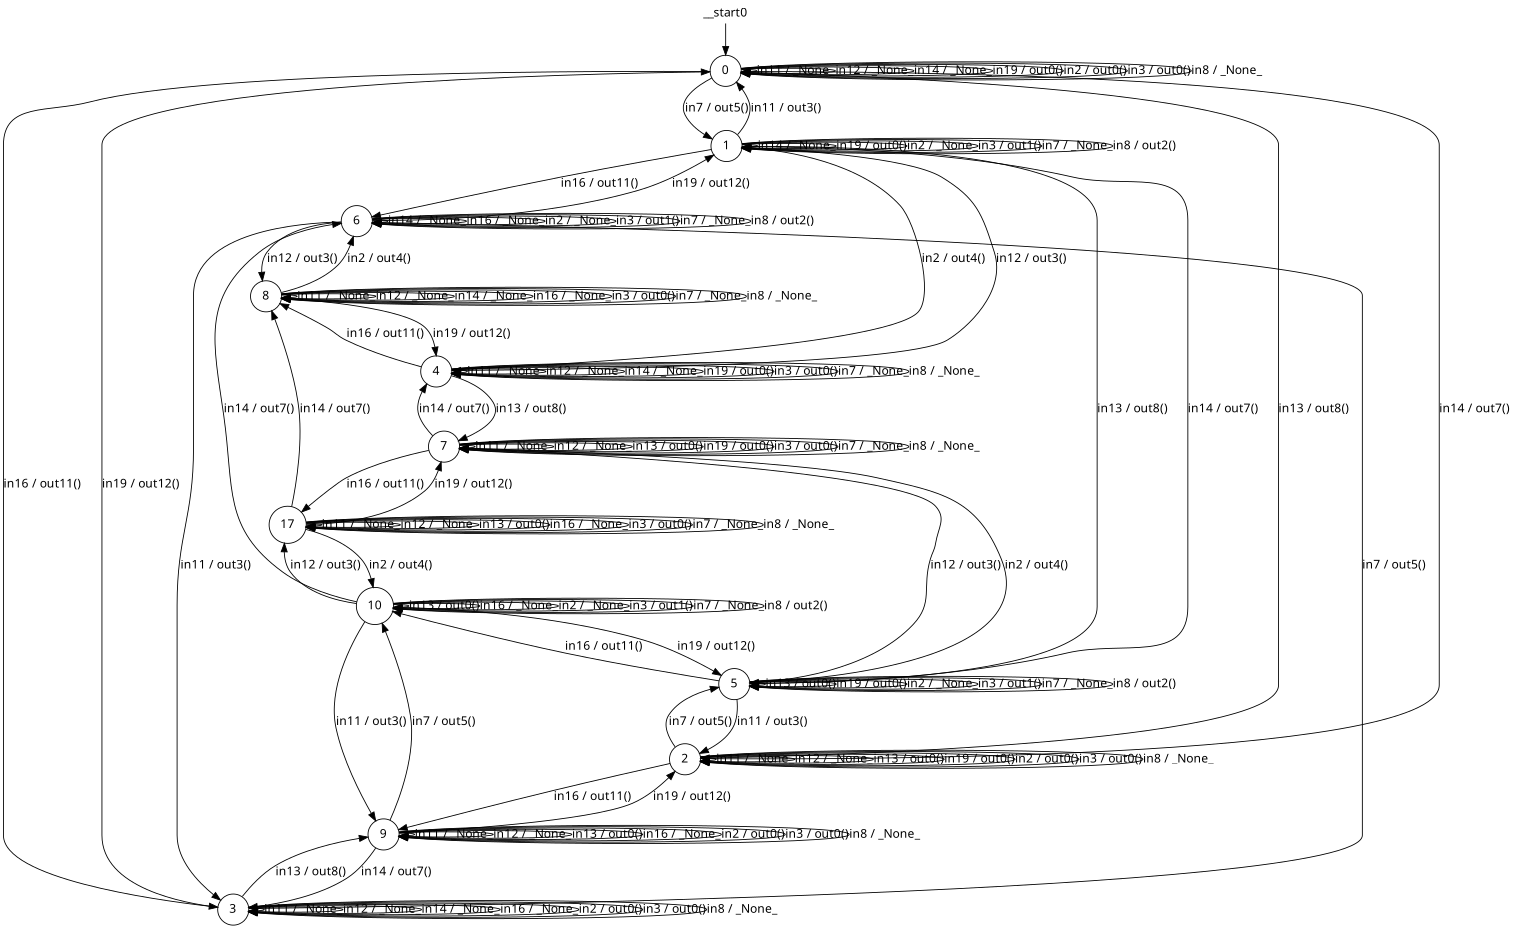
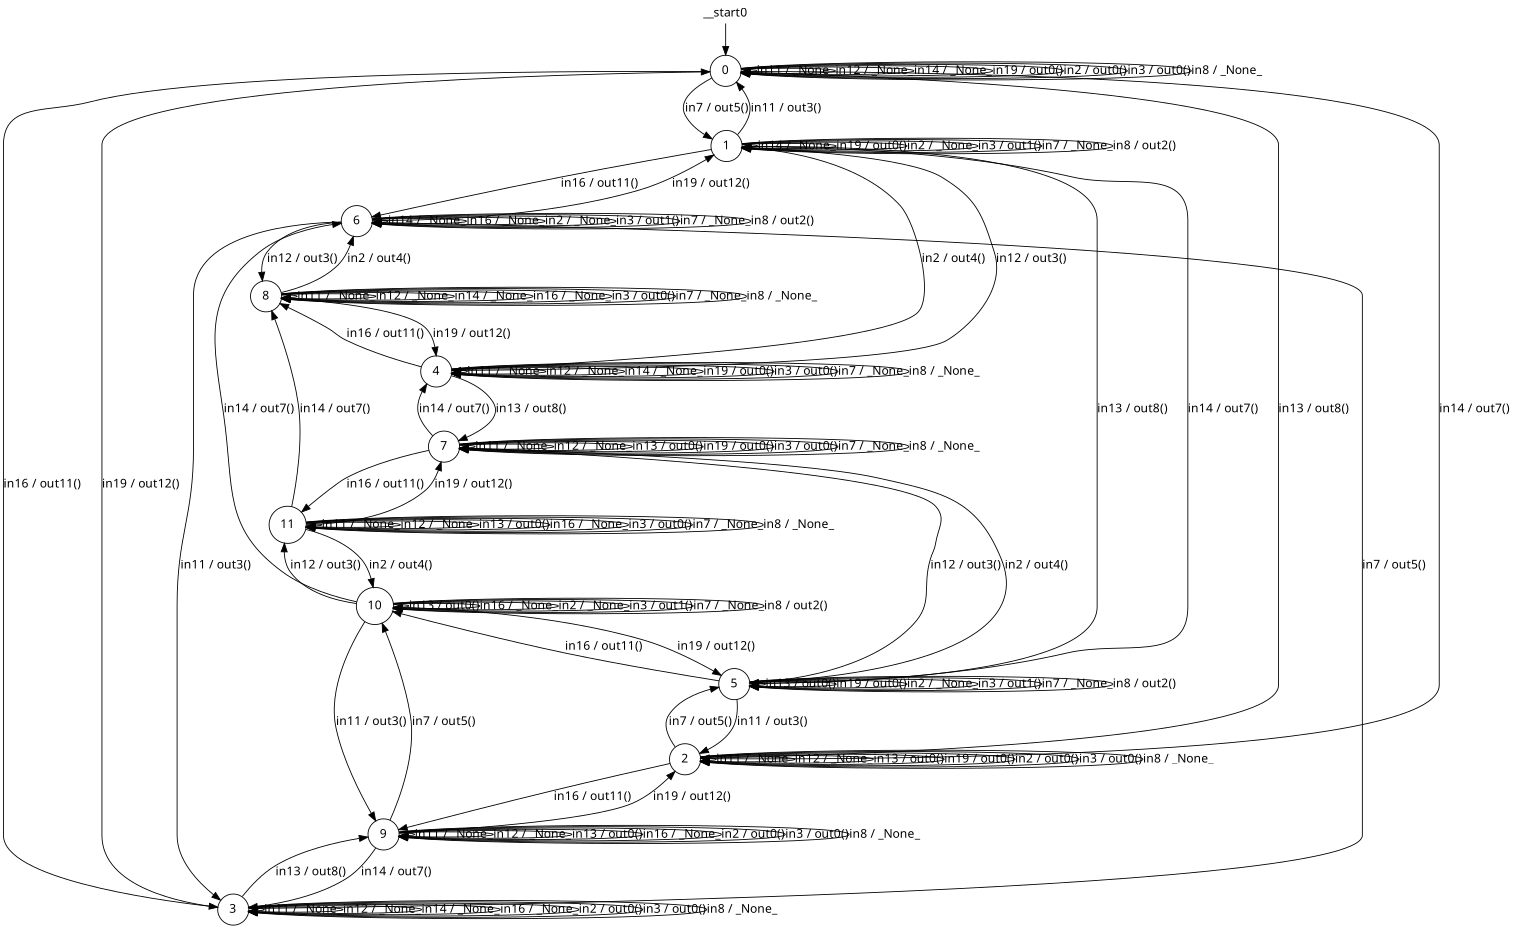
(288, 525) -> (288, 525)
